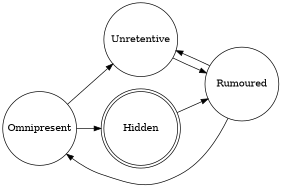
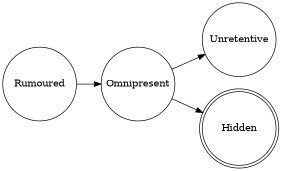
(196, 59) -> none
(186, 64) -> none
(189, 107) -> none
